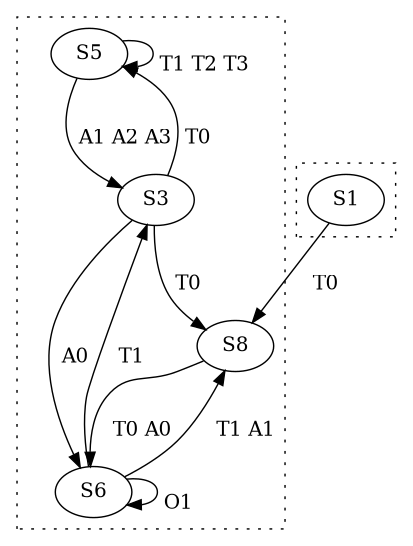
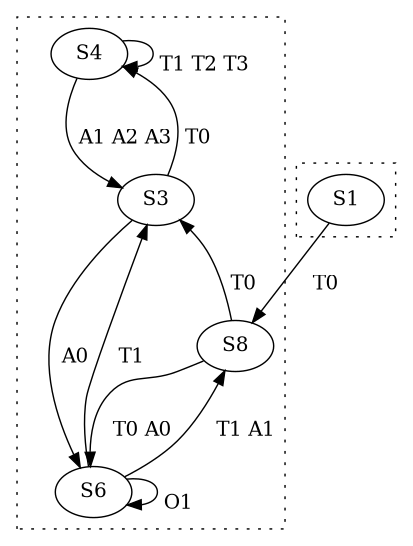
(89, 54) -> (89, 54)
(162, 279) -> (217, 272)
